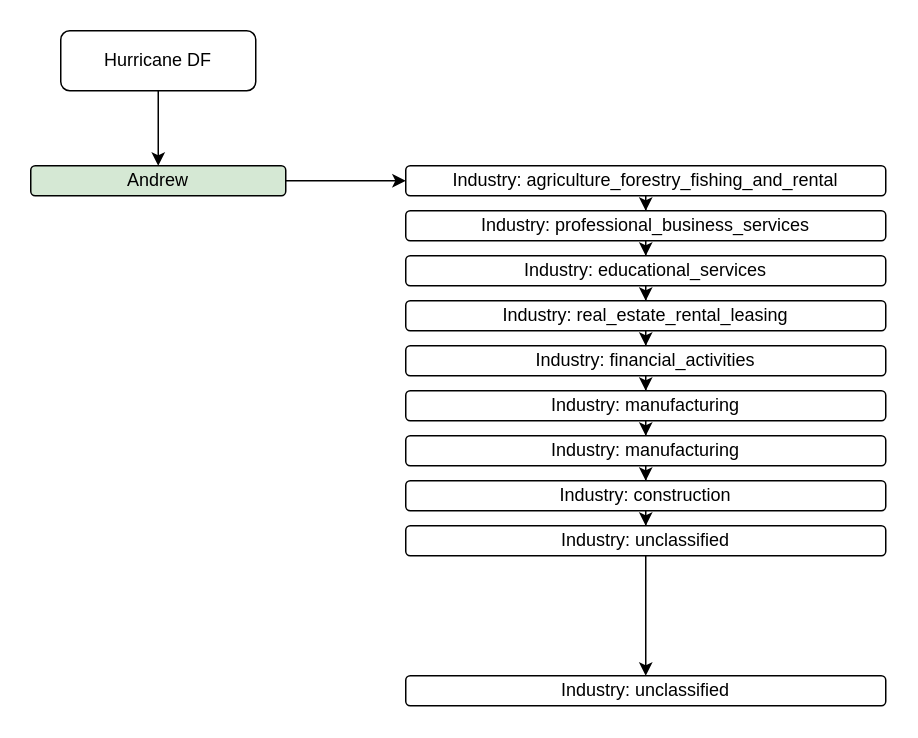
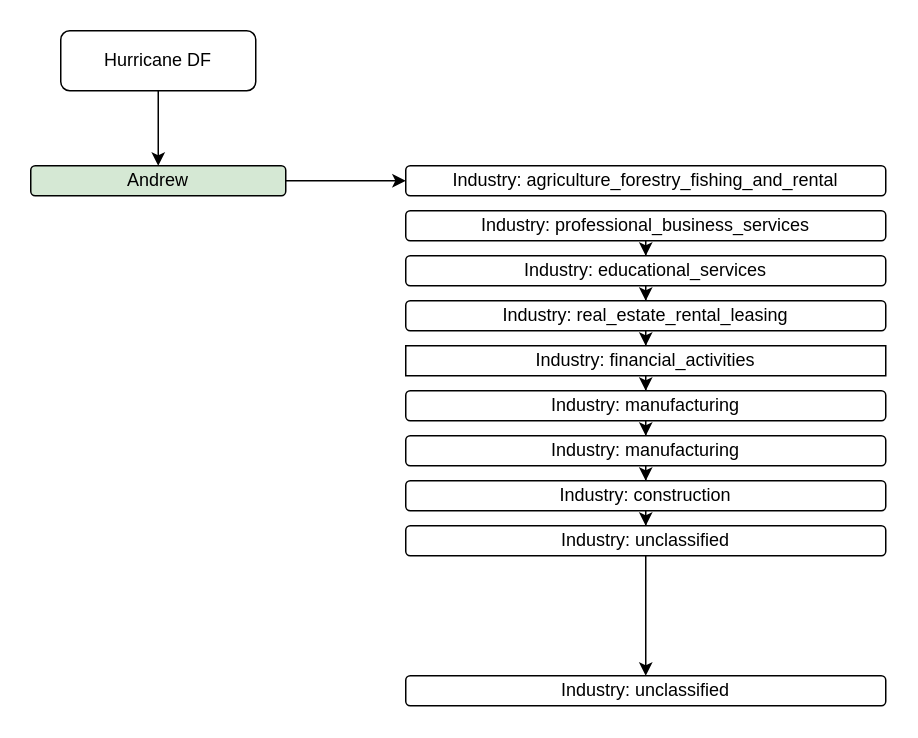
(646, 203) -> none
(646, 361) -> (646, 361)
